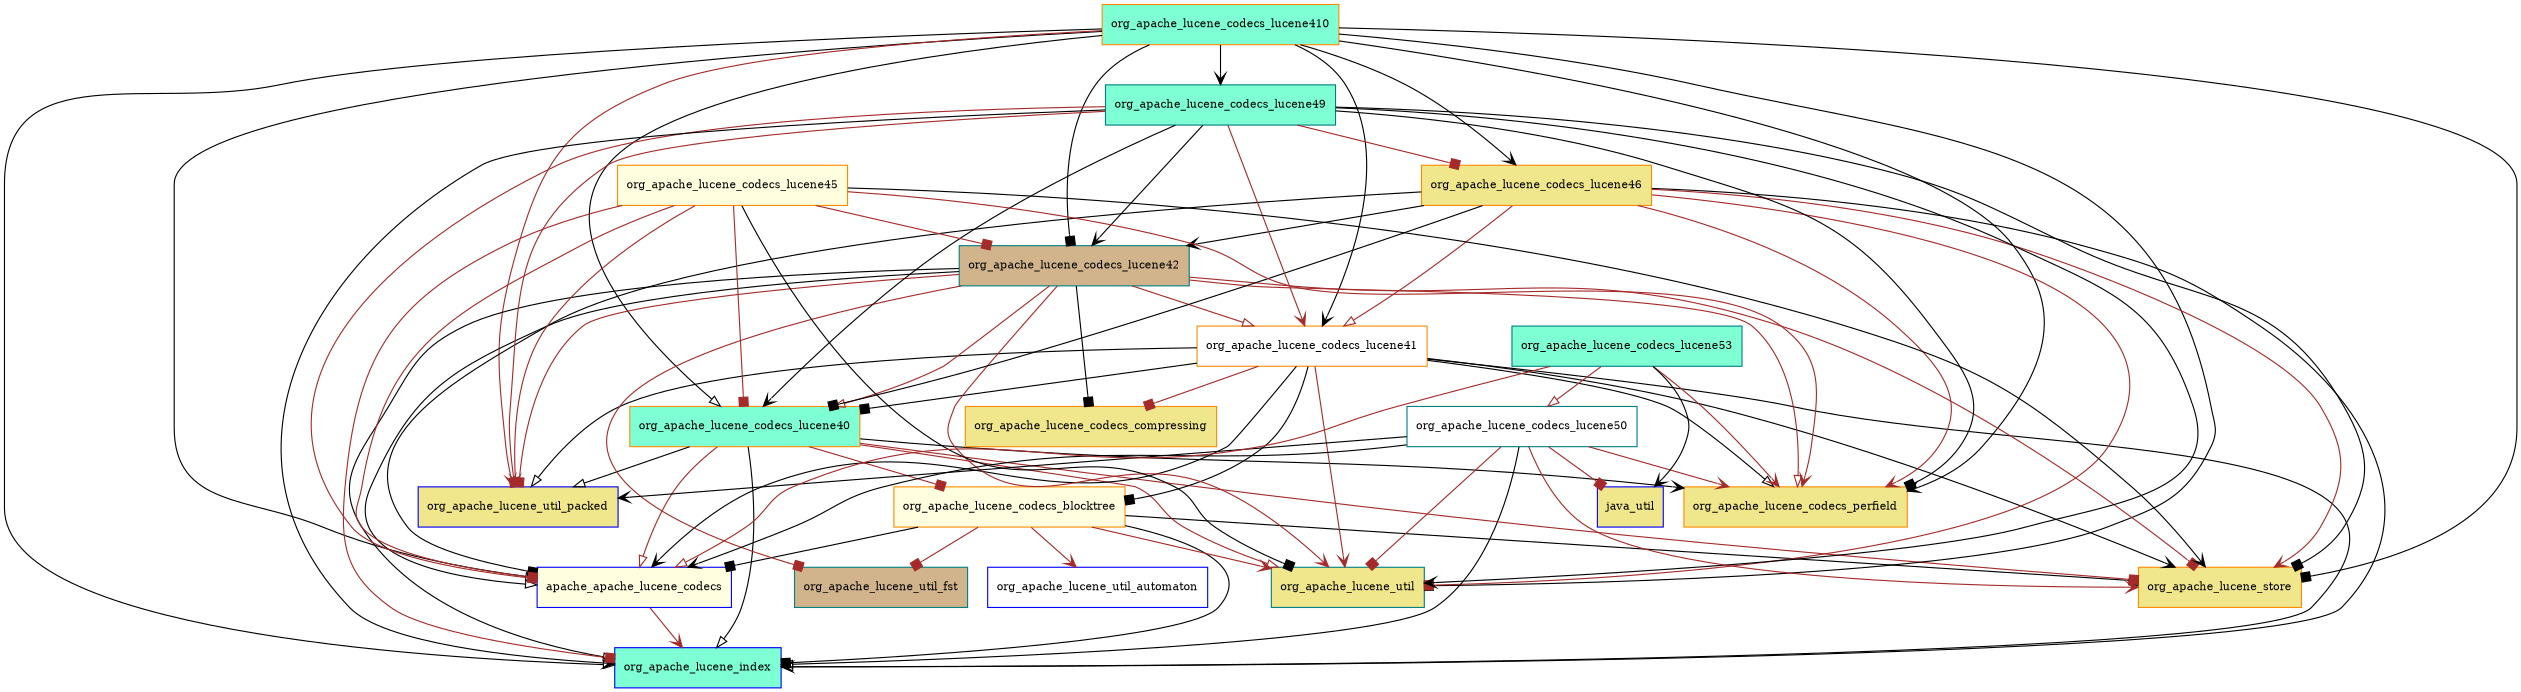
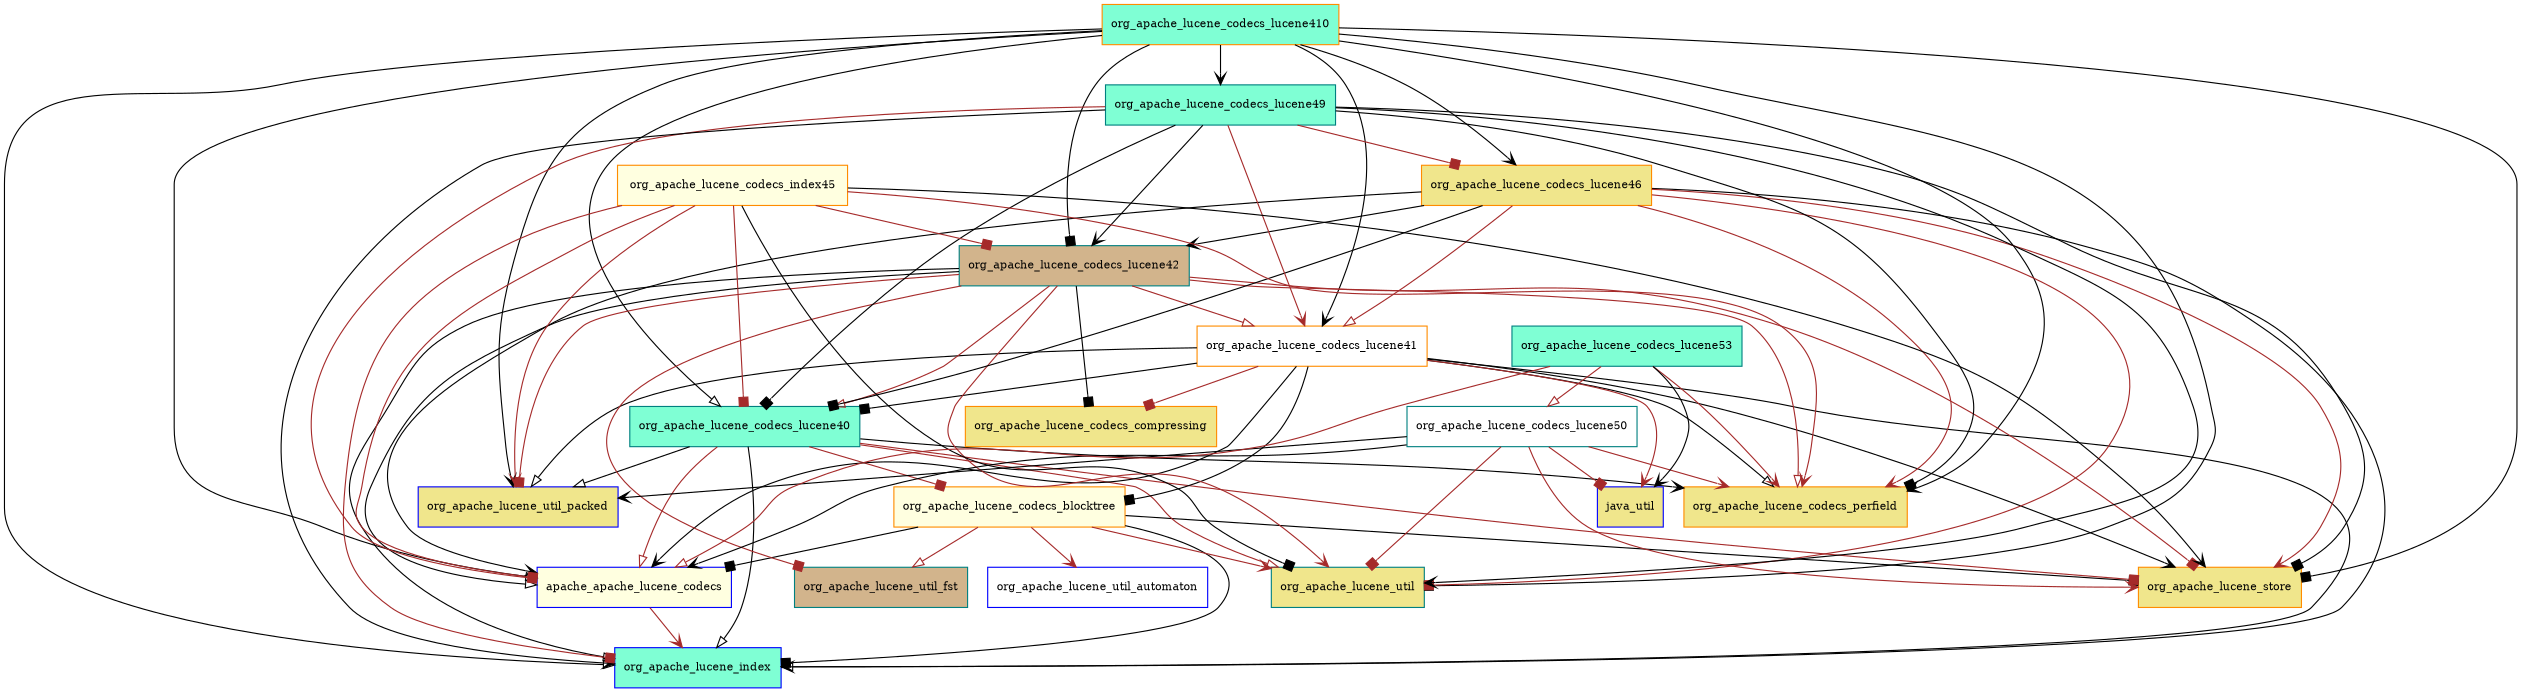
(655, 88) -> (655, 88)
(684, 146) -> none
(733, 185) -> (733, 185)
(948, 246) -> (948, 246)
(808, 253) -> (808, 253)
(745, 427) -> (745, 427)
(1331, 471) -> (1575, 383)
(950, 544) -> (950, 544)
(1208, 644) -> none
